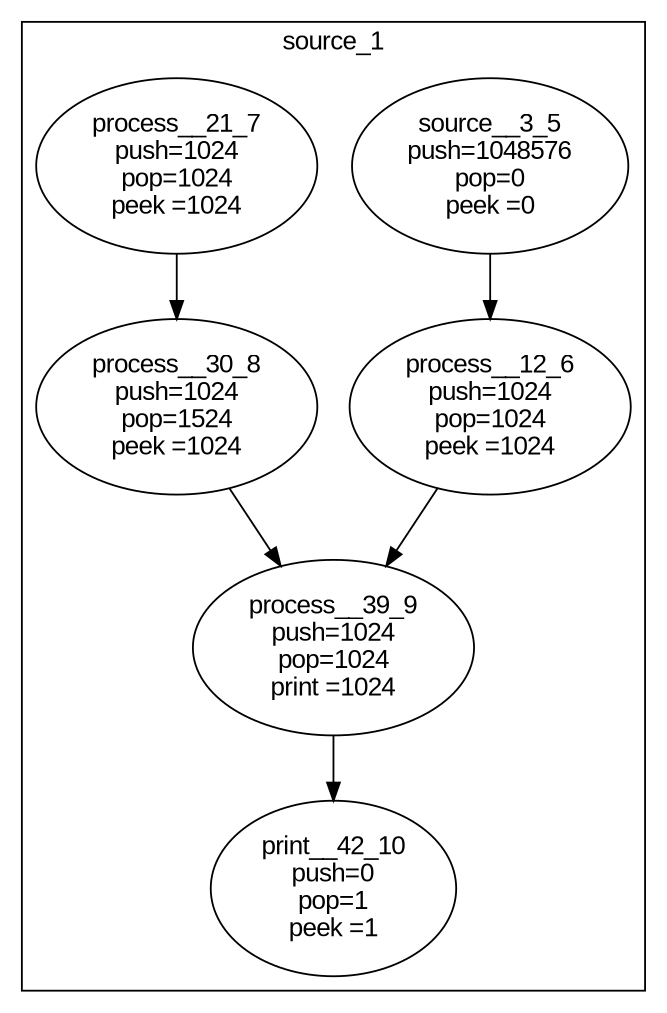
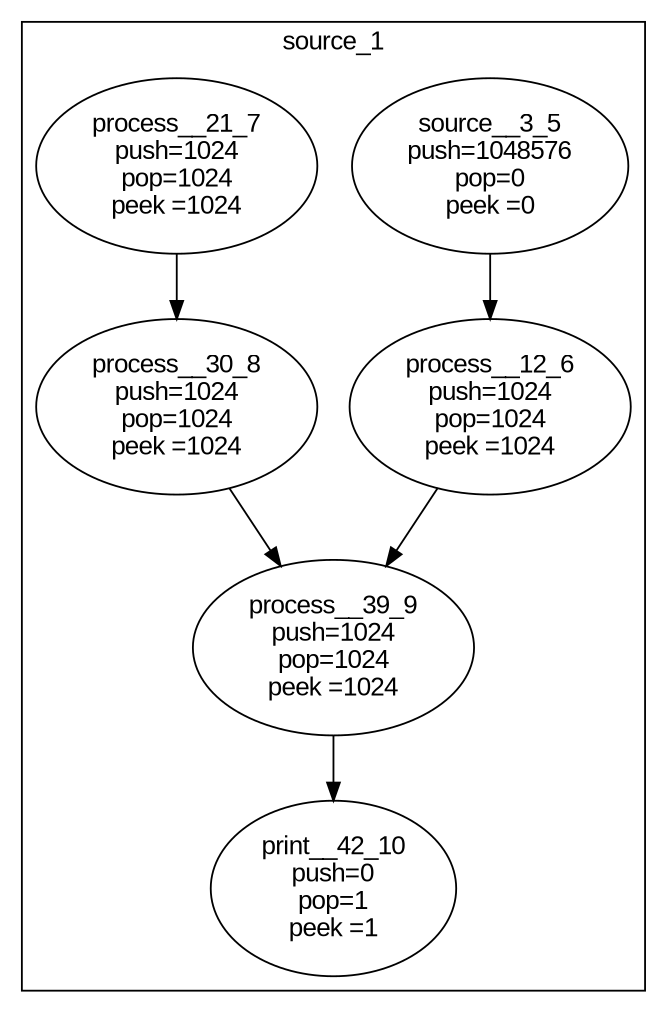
(177, 407) -> (177, 407)
(333, 648) -> (333, 648)
